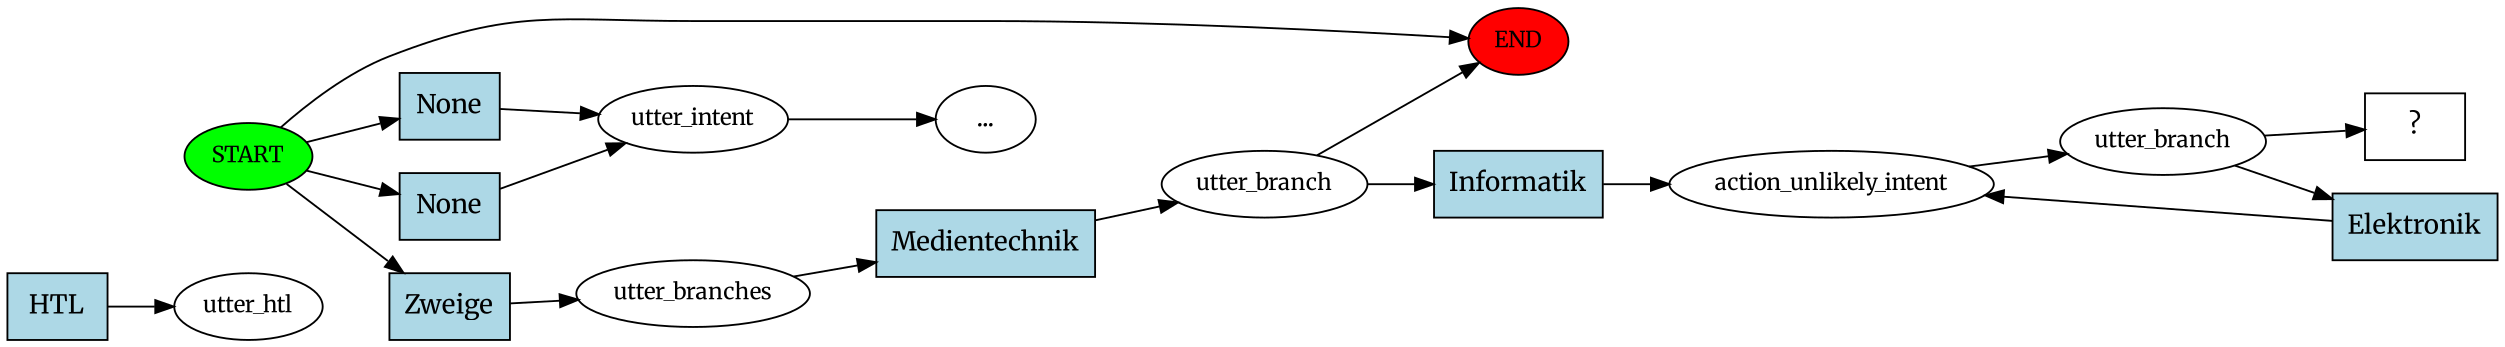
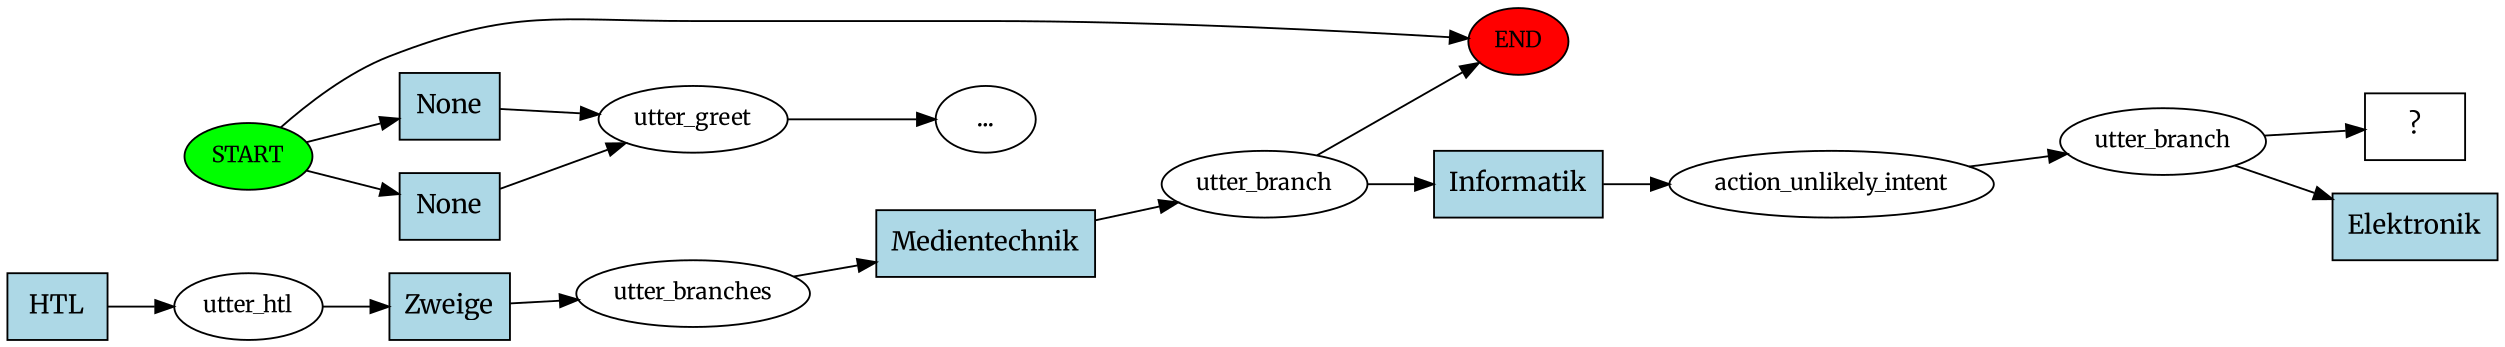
(693, 119) -> (693, 119)
(2168, 209) -> none
(337, 222) -> (347, 307)
